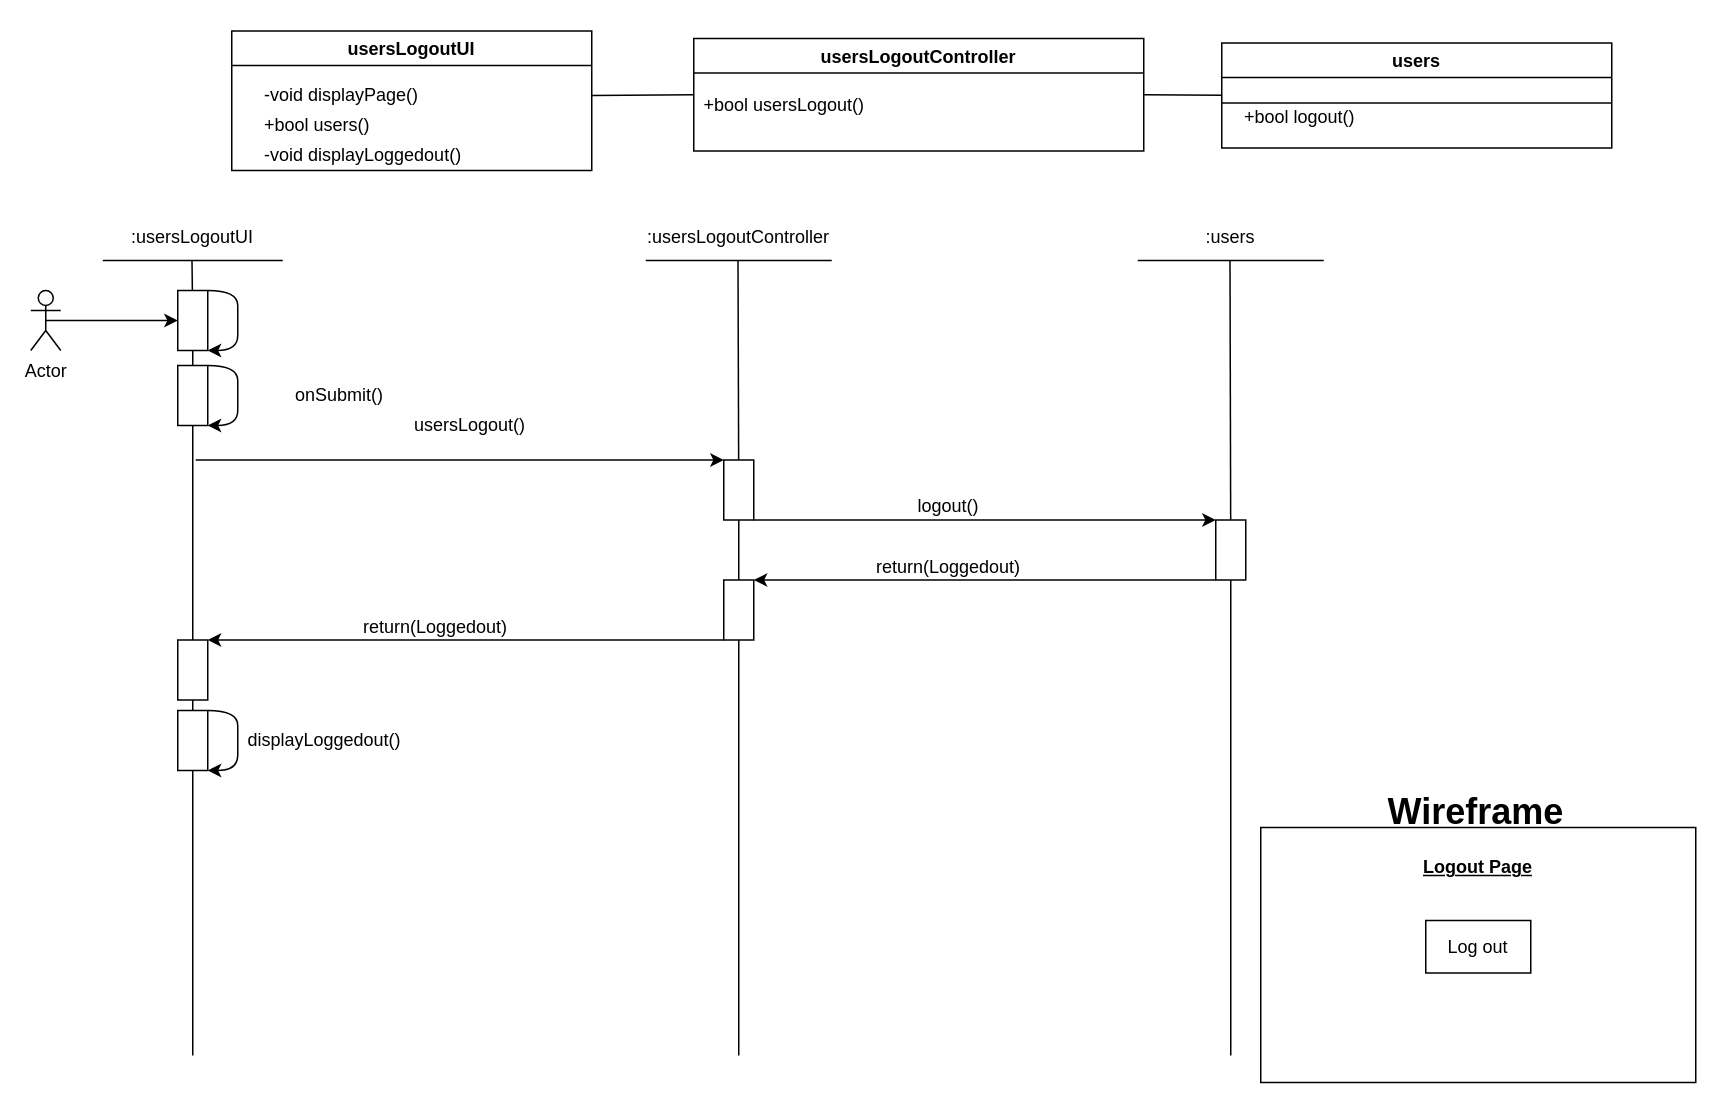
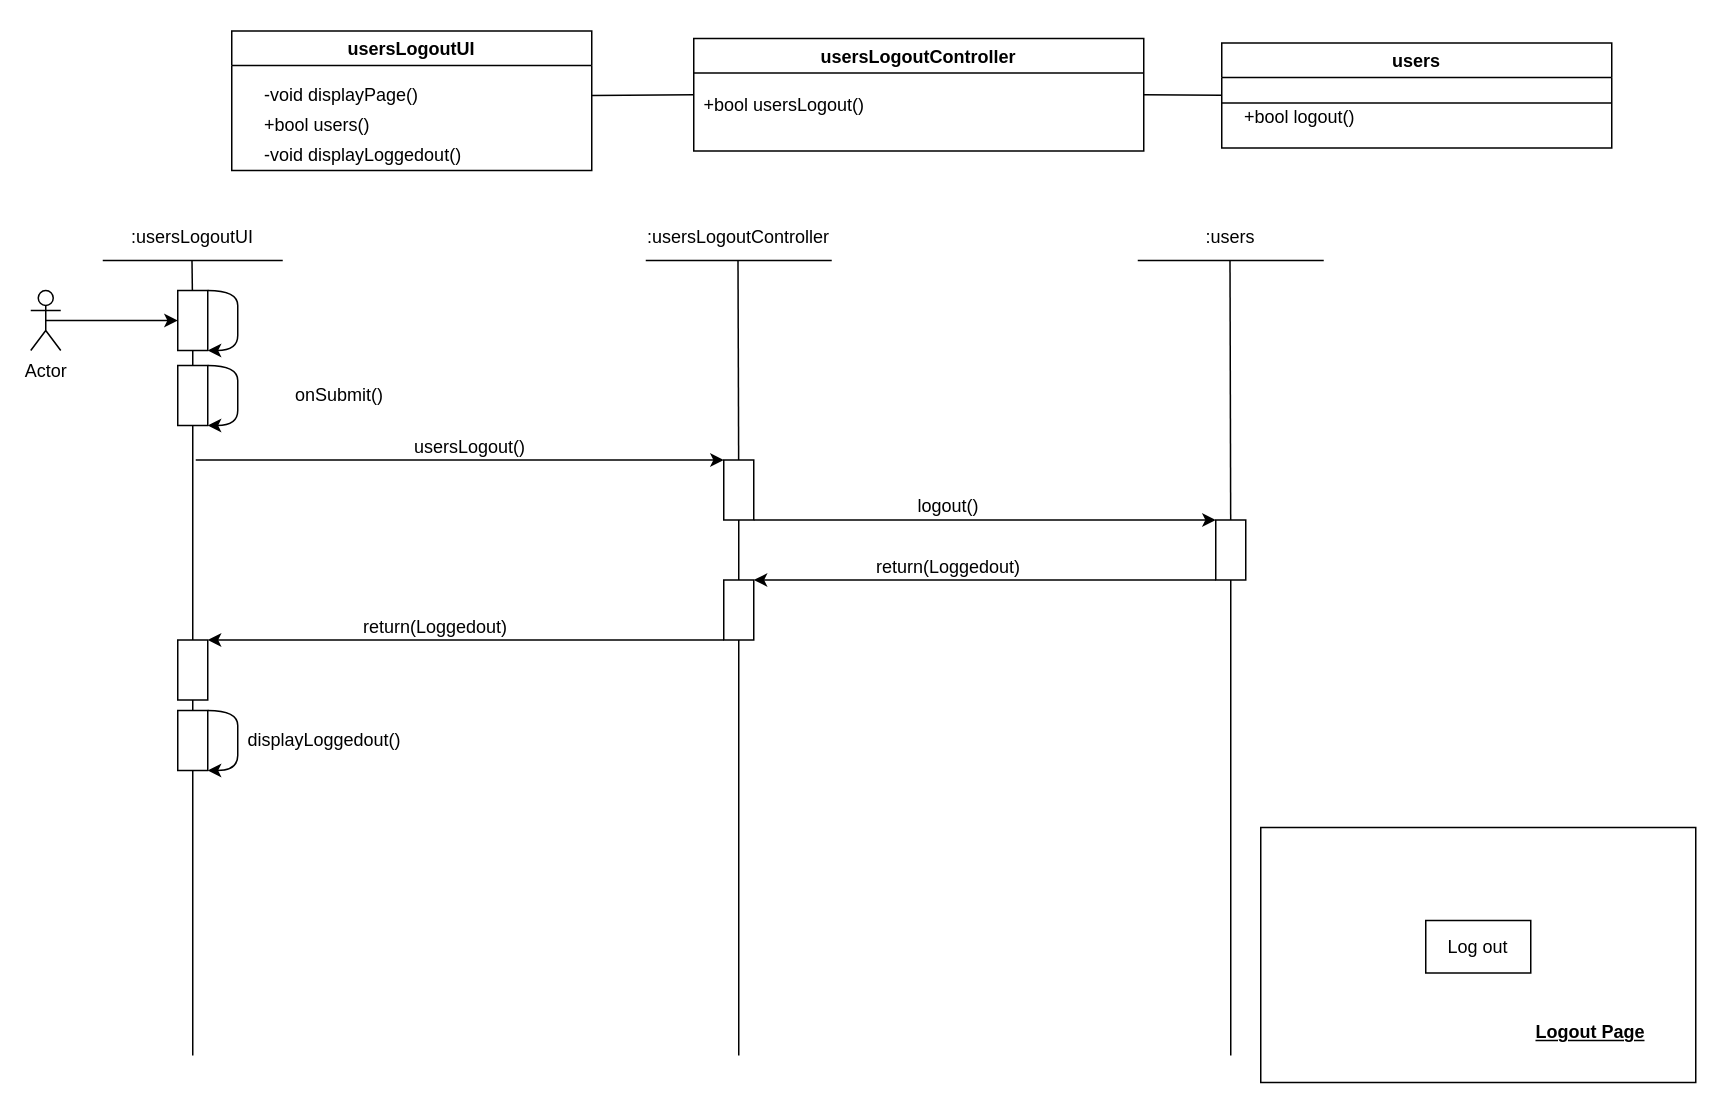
(470, 425) -> (470, 448)
(1478, 805) -> none
(1478, 868) -> (1591, 1033)
